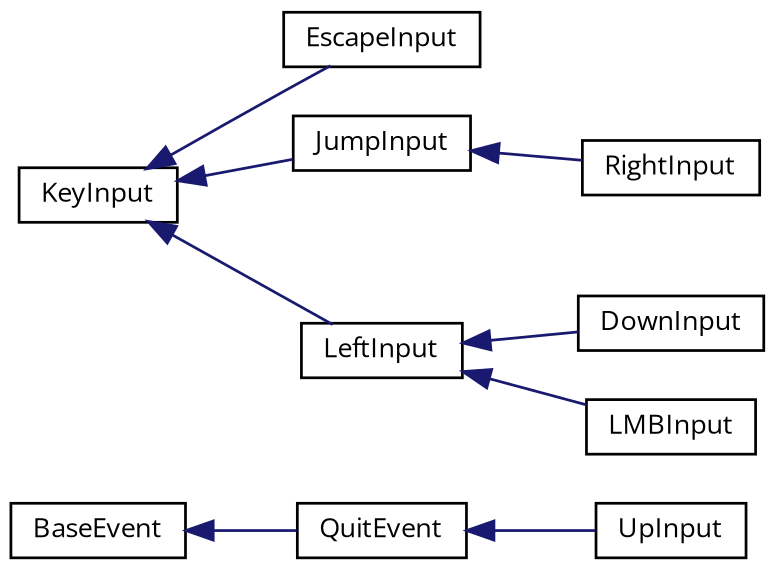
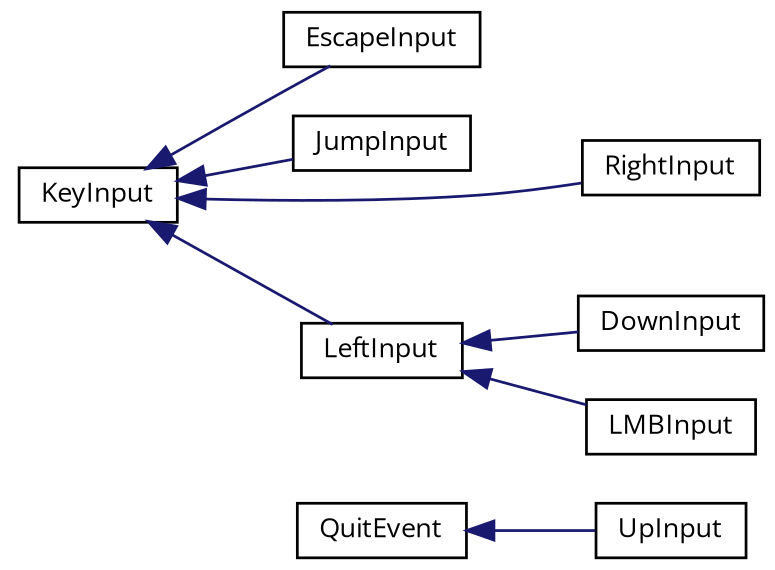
(540, 157) -> (394, 199)
(98, 531) -> none
